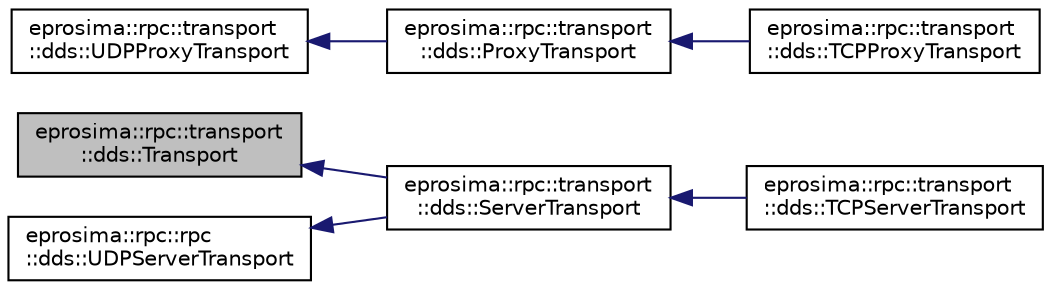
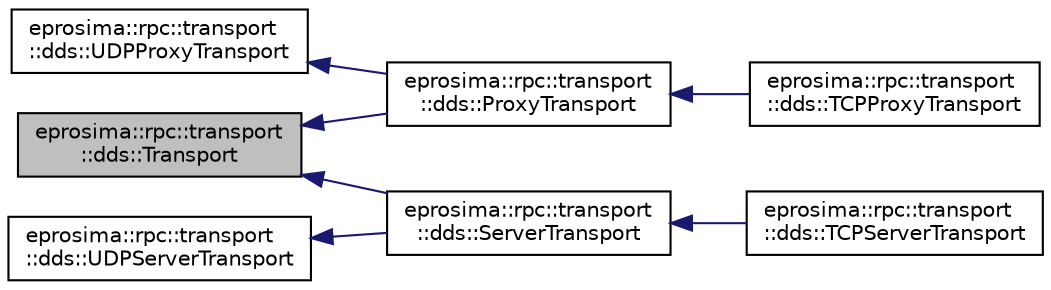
none -> (355, 118)
(160, 249) -> (160, 249)
